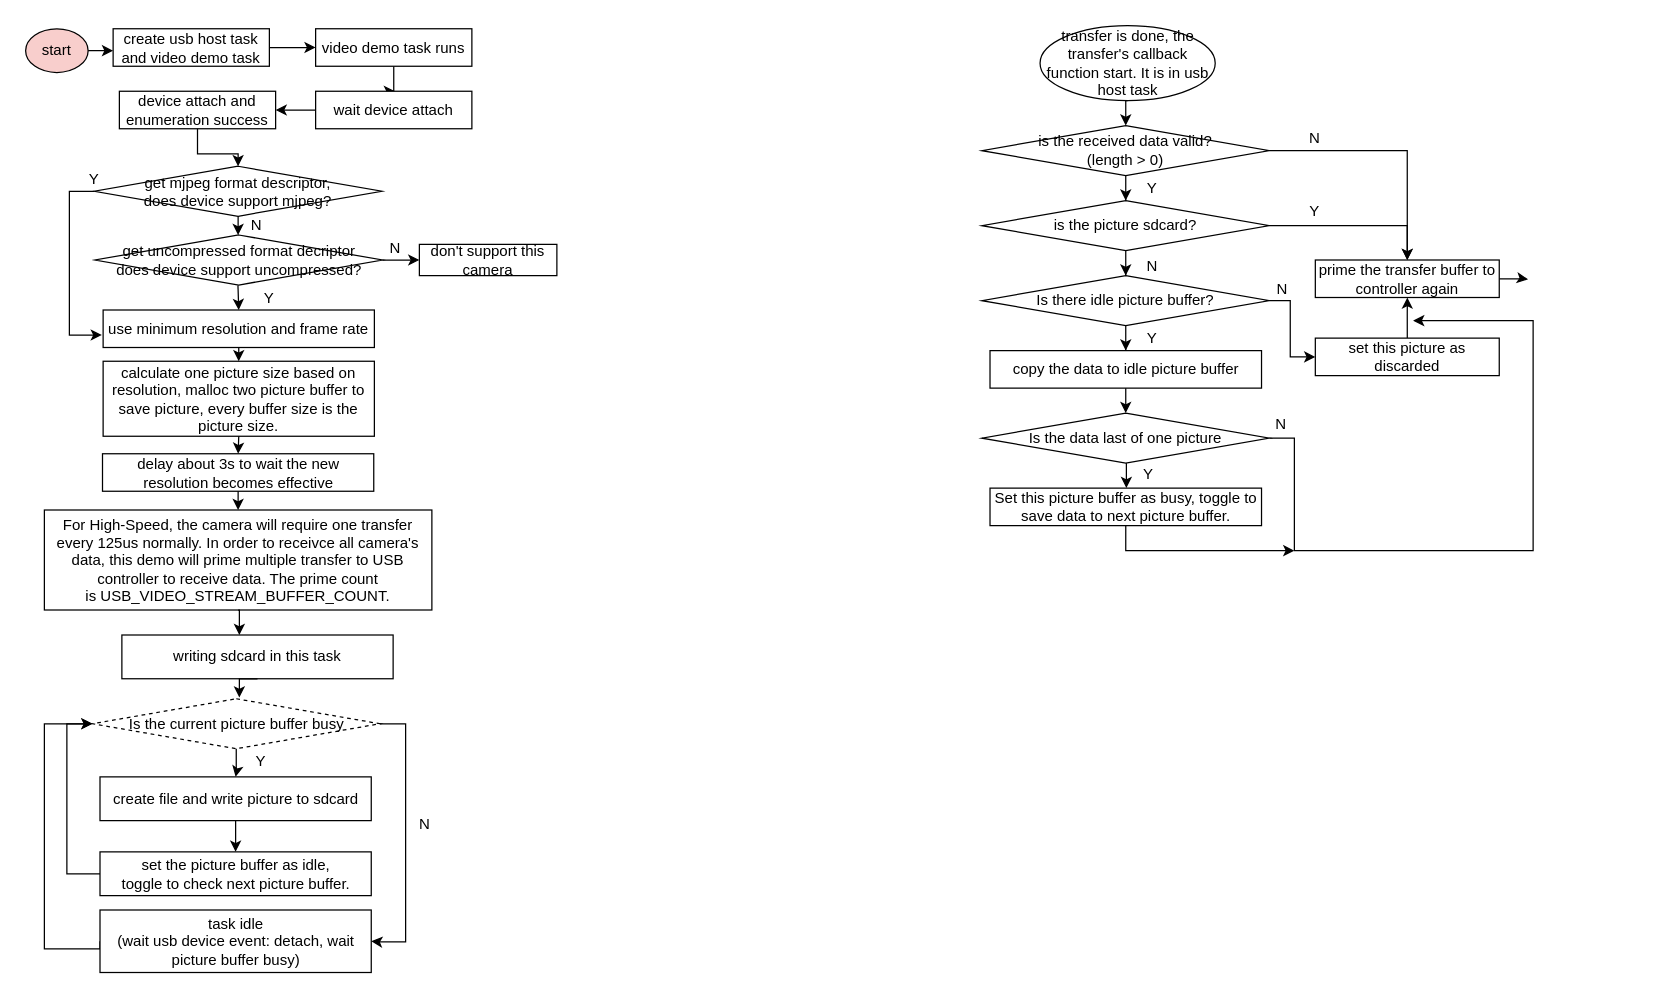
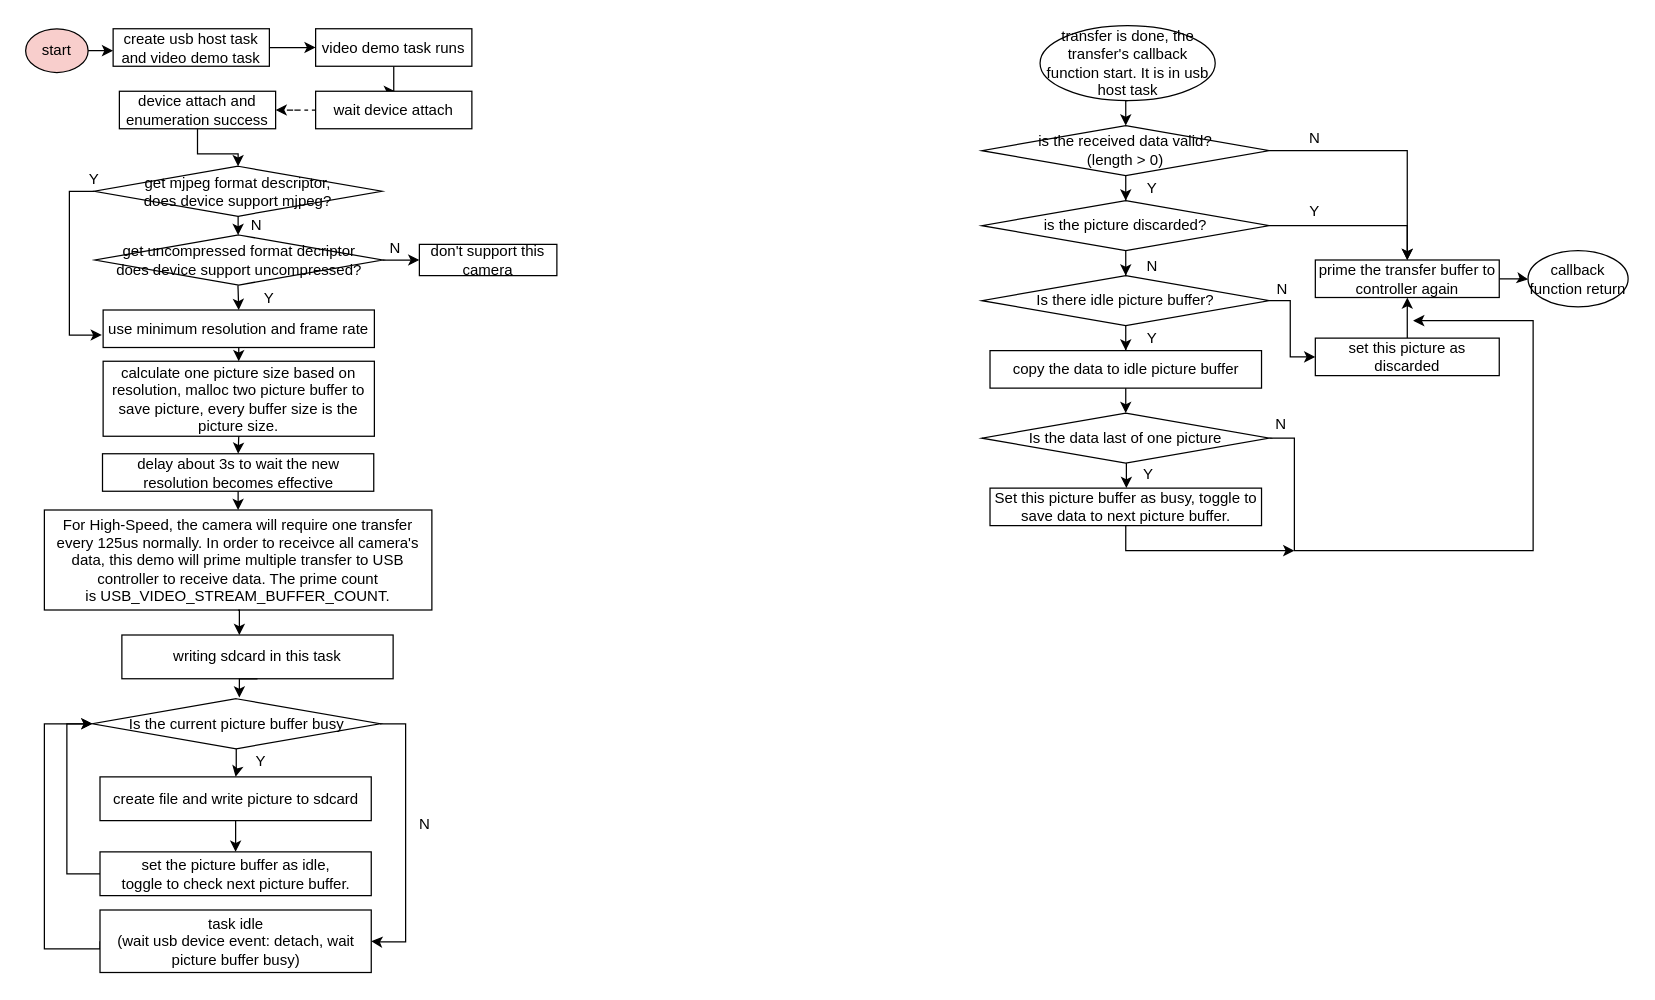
(293, 110) -> (293, 110)
(1126, 226) -> (1126, 226)
none -> (1578, 279)
(236, 724) -> (236, 724)
